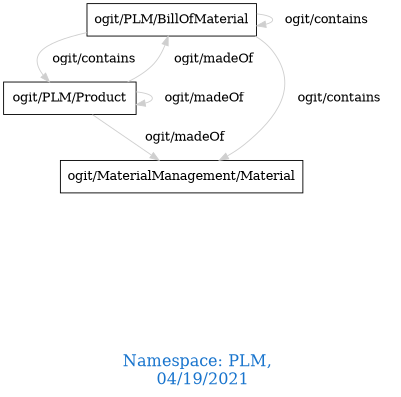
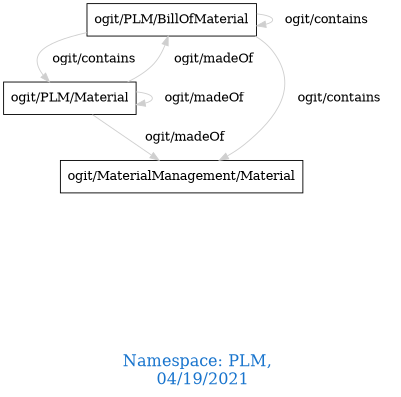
(70, 98) -> (70, 98)
